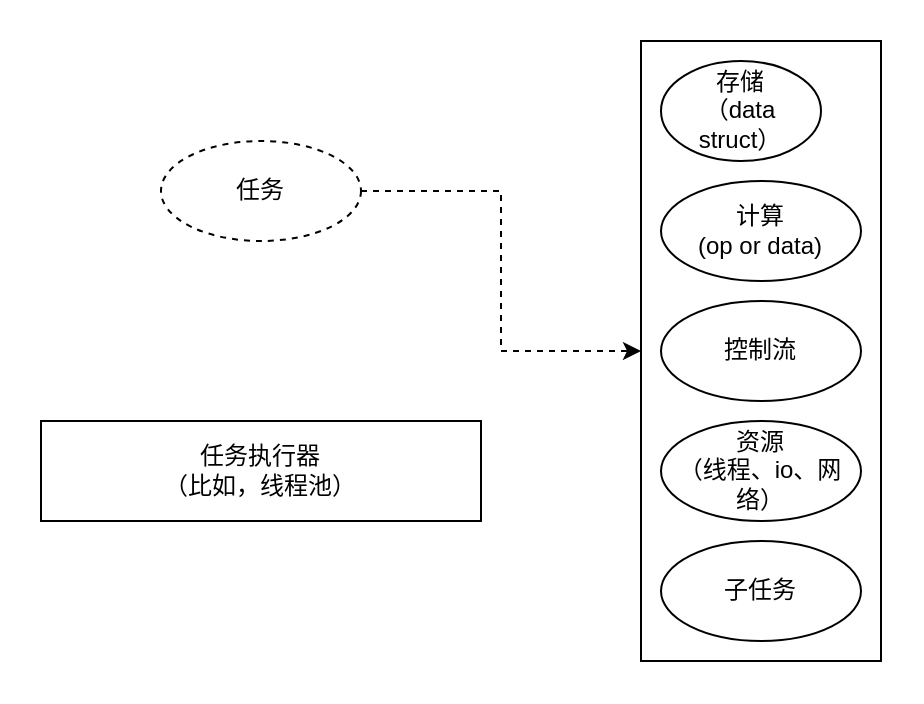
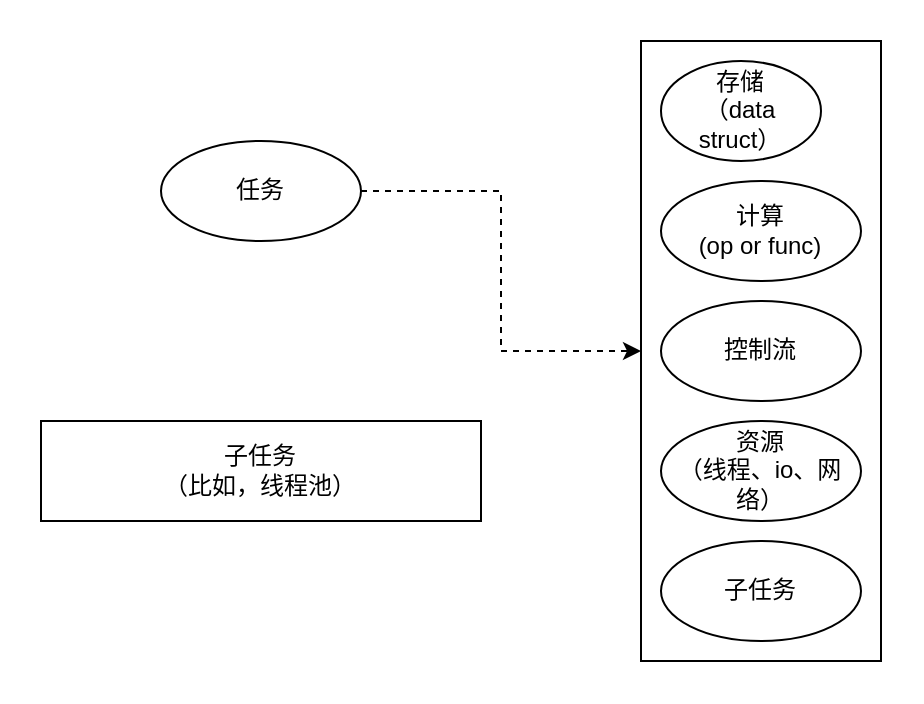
(261, 191) -> (261, 191)
(761, 231) -> (761, 231)
(261, 471) -> (261, 471)
